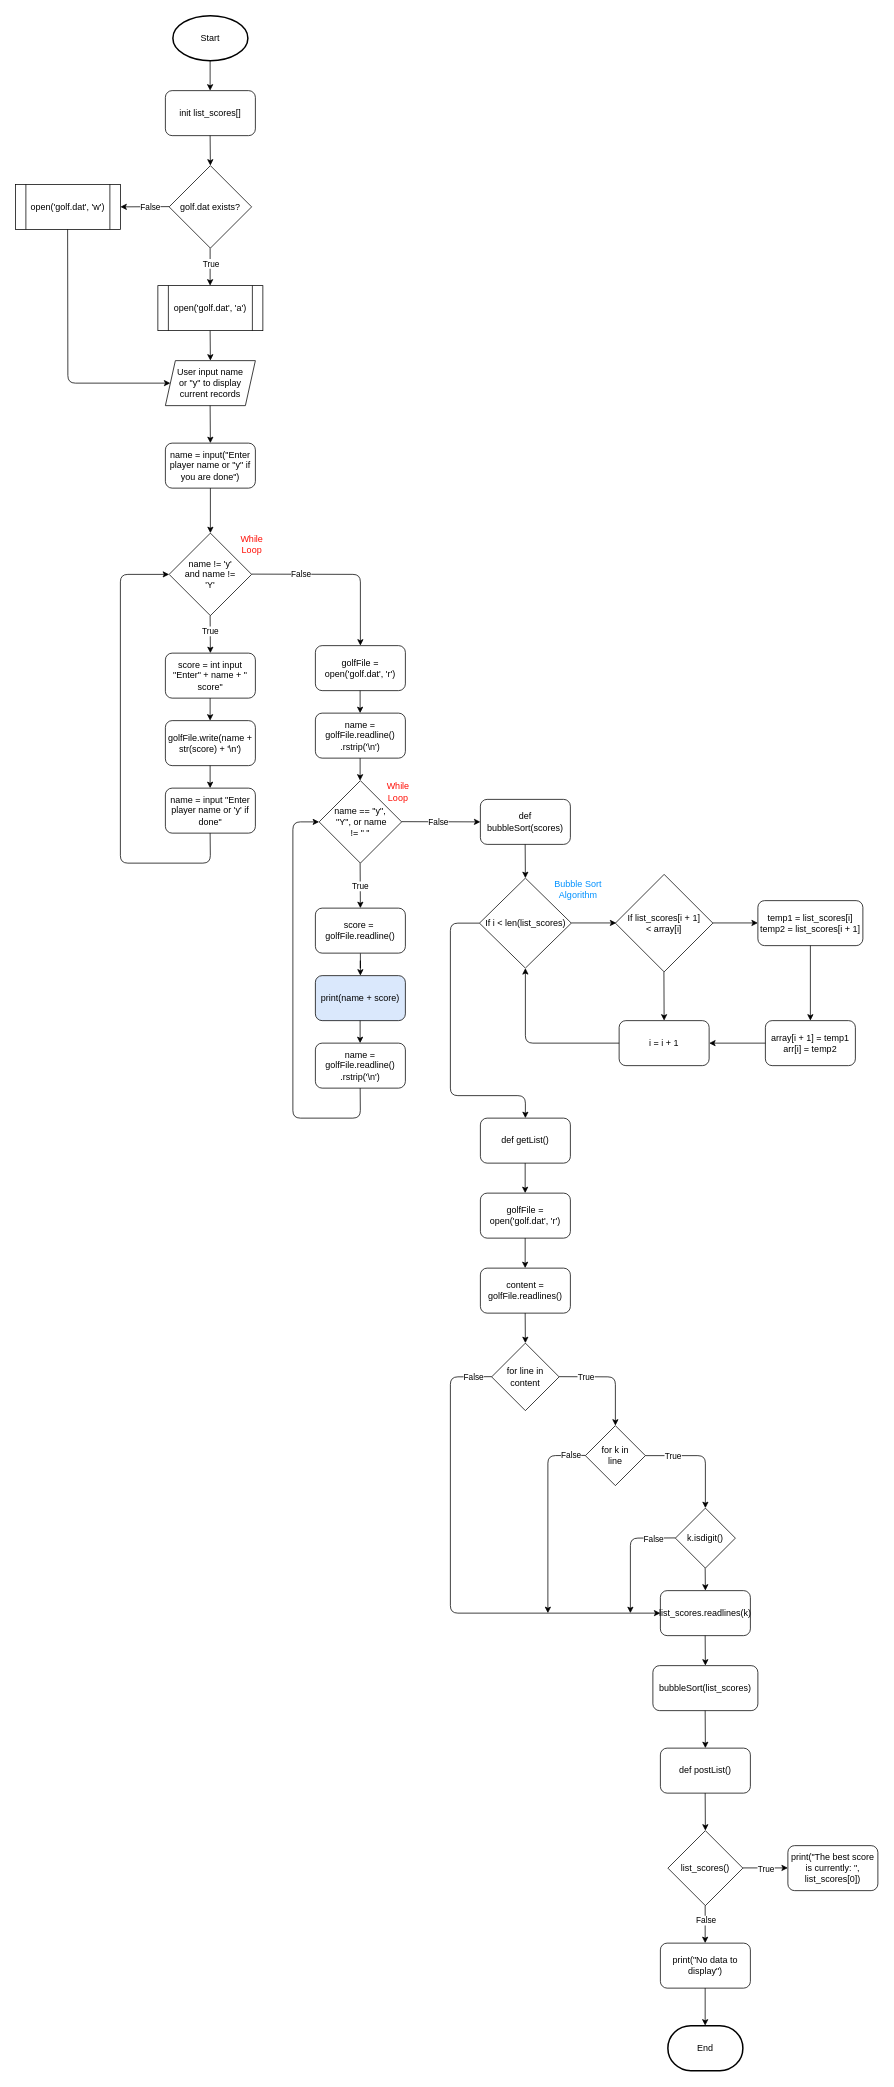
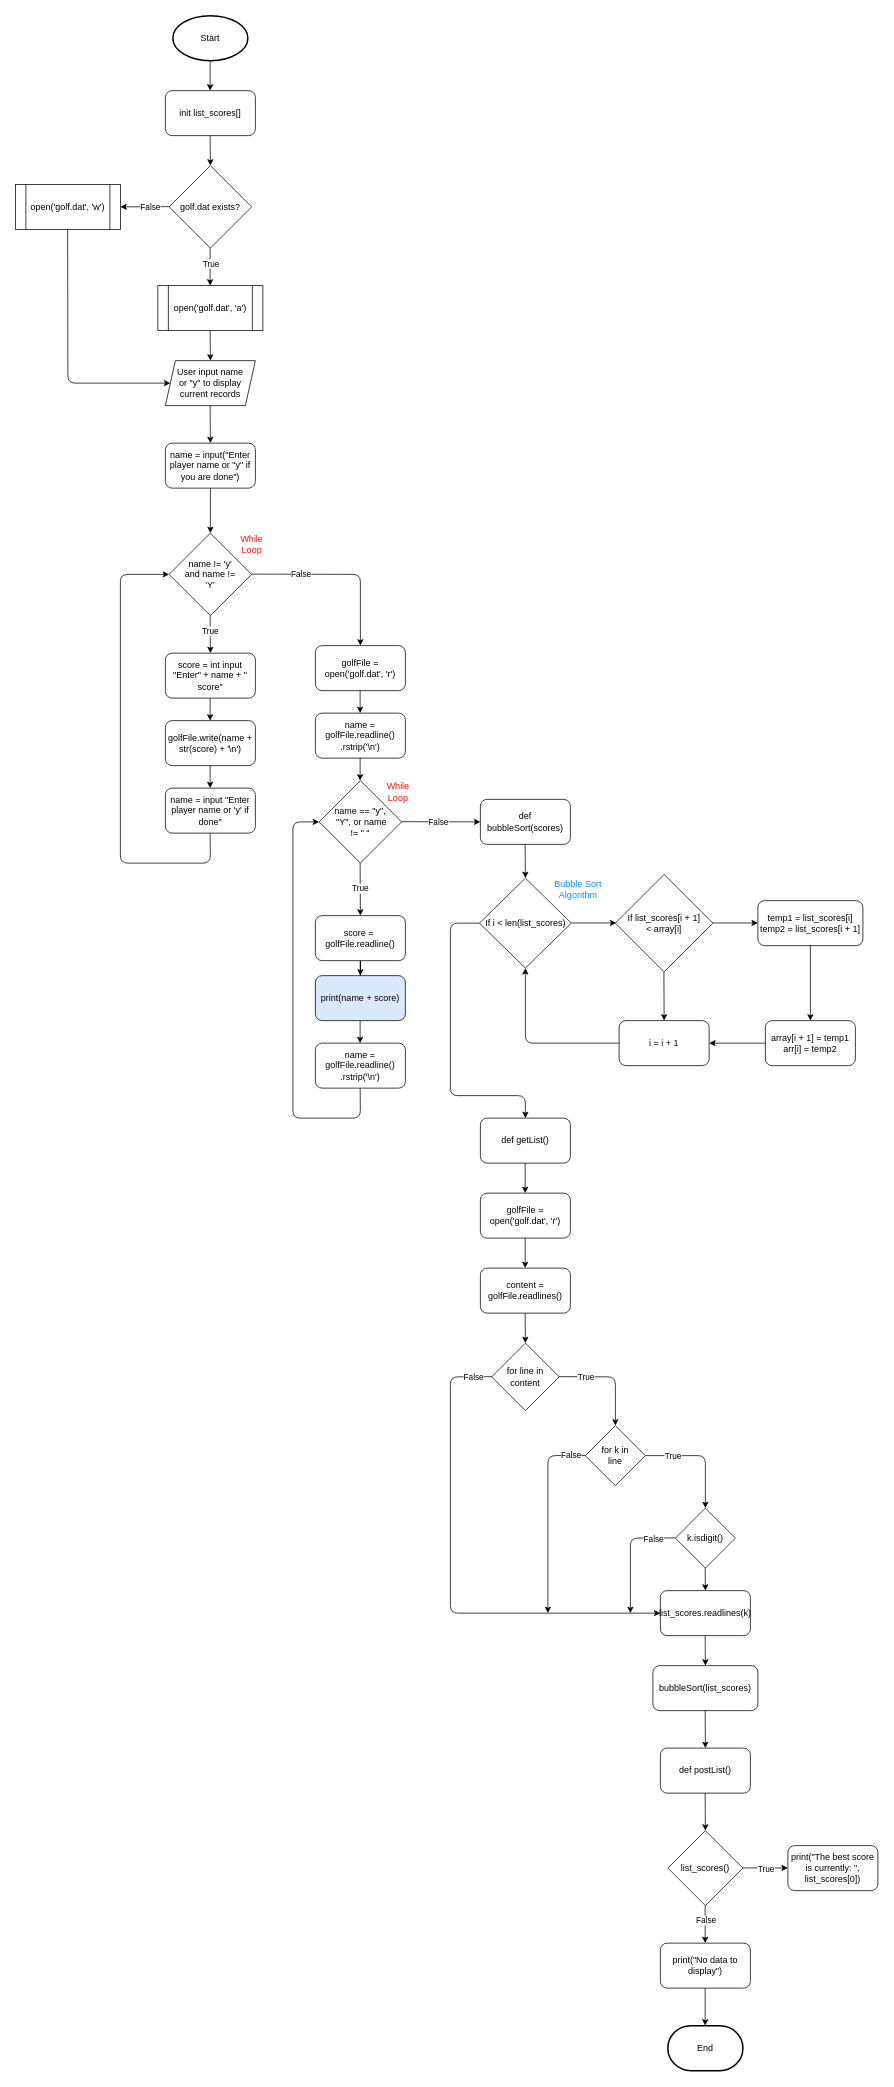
(360, 930) -> (360, 938)
